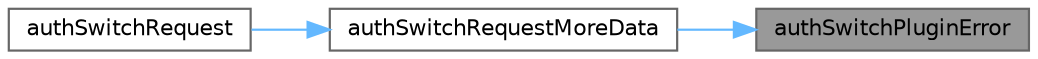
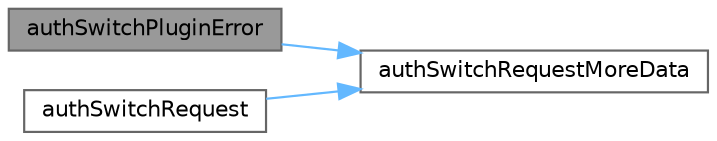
(705, 30) -> (310, 47)
